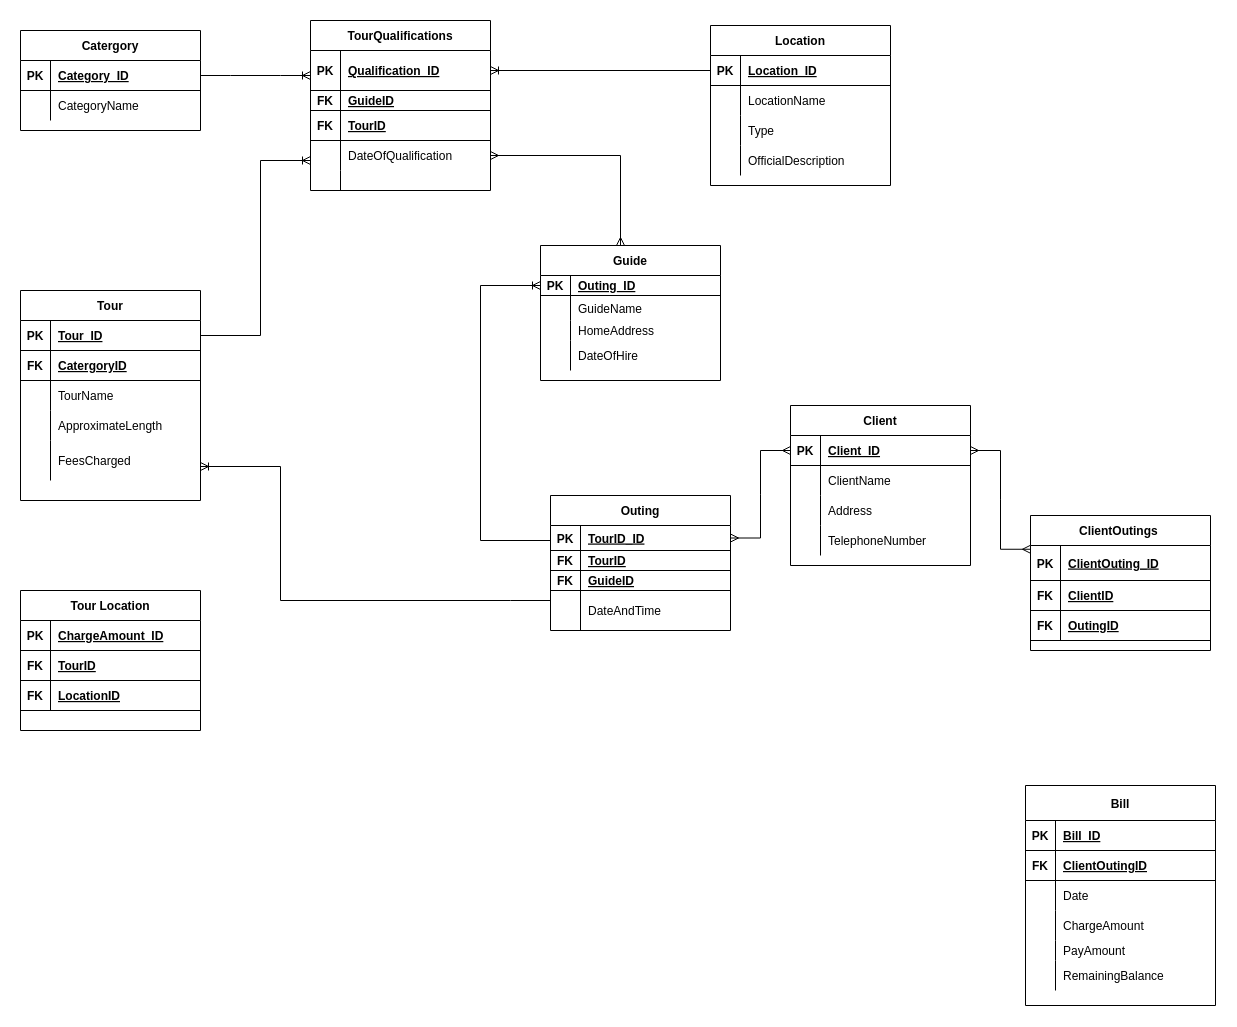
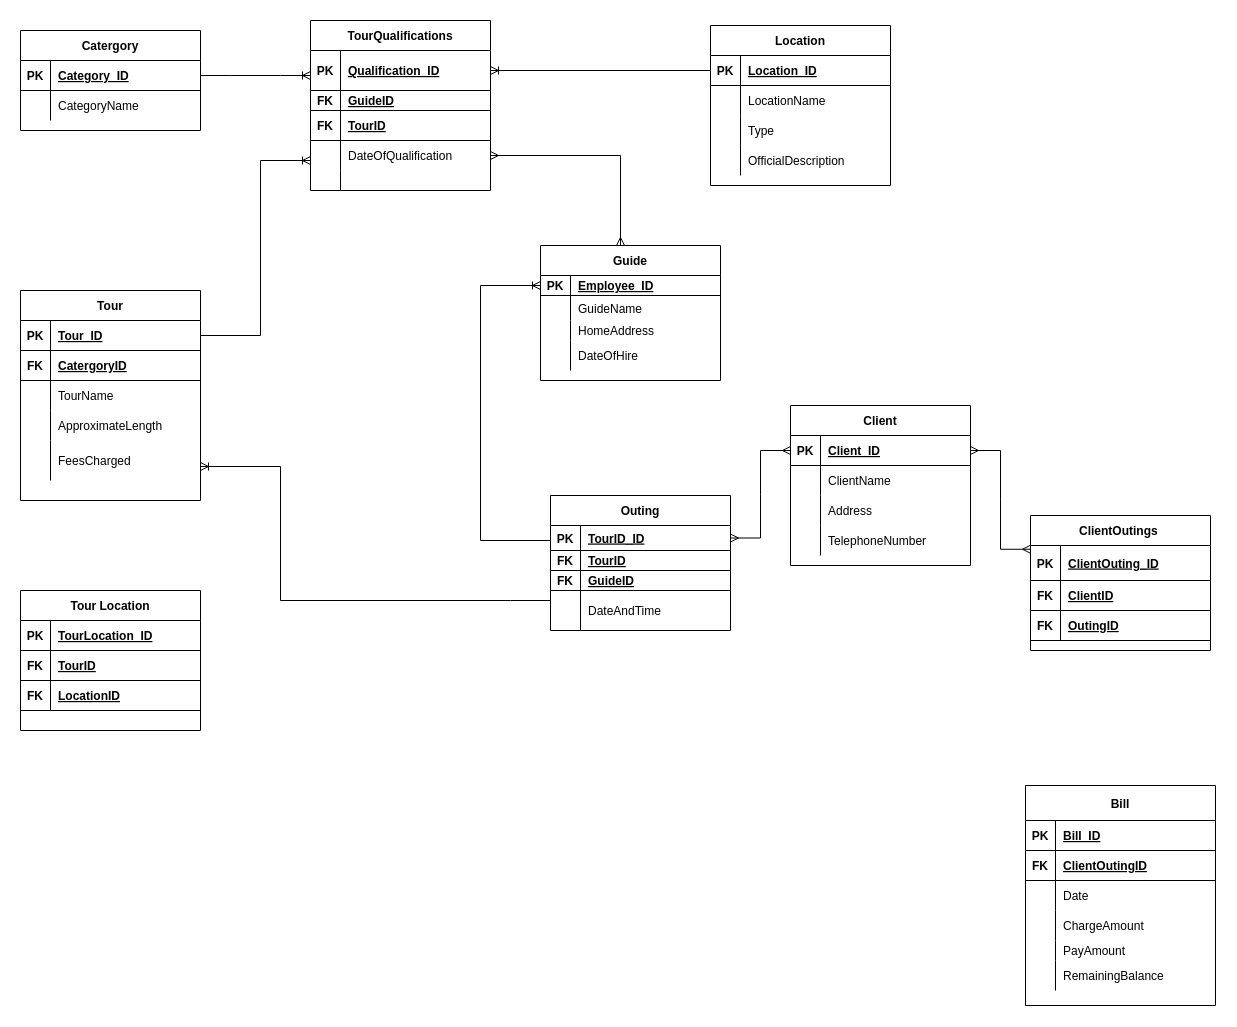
(607, 286) -> (613, 286)
(108, 636) -> (107, 636)
